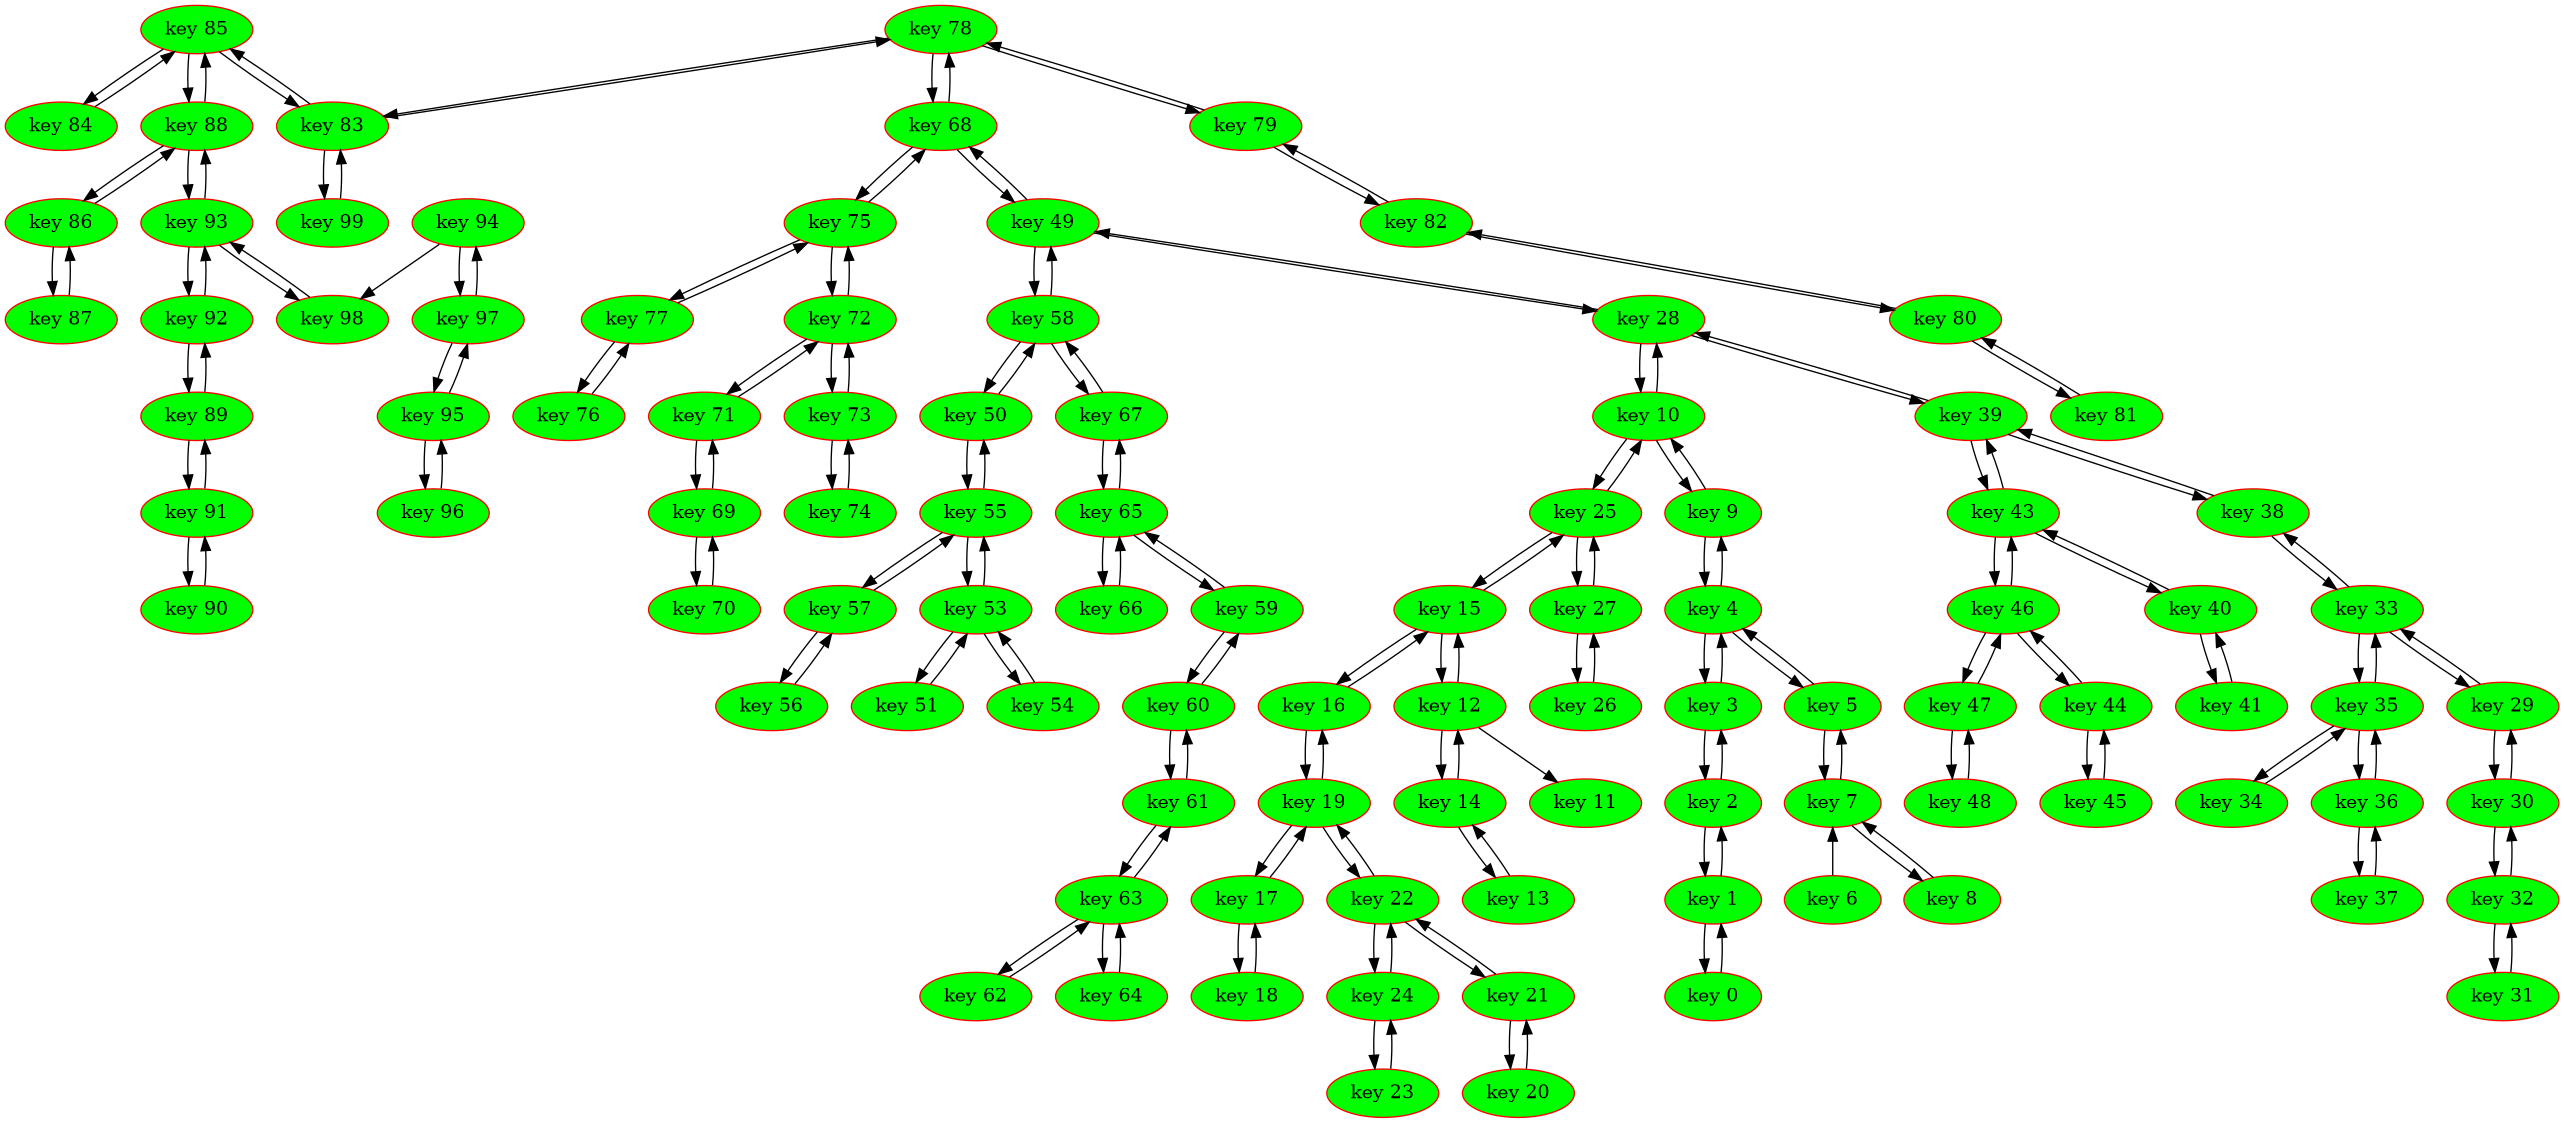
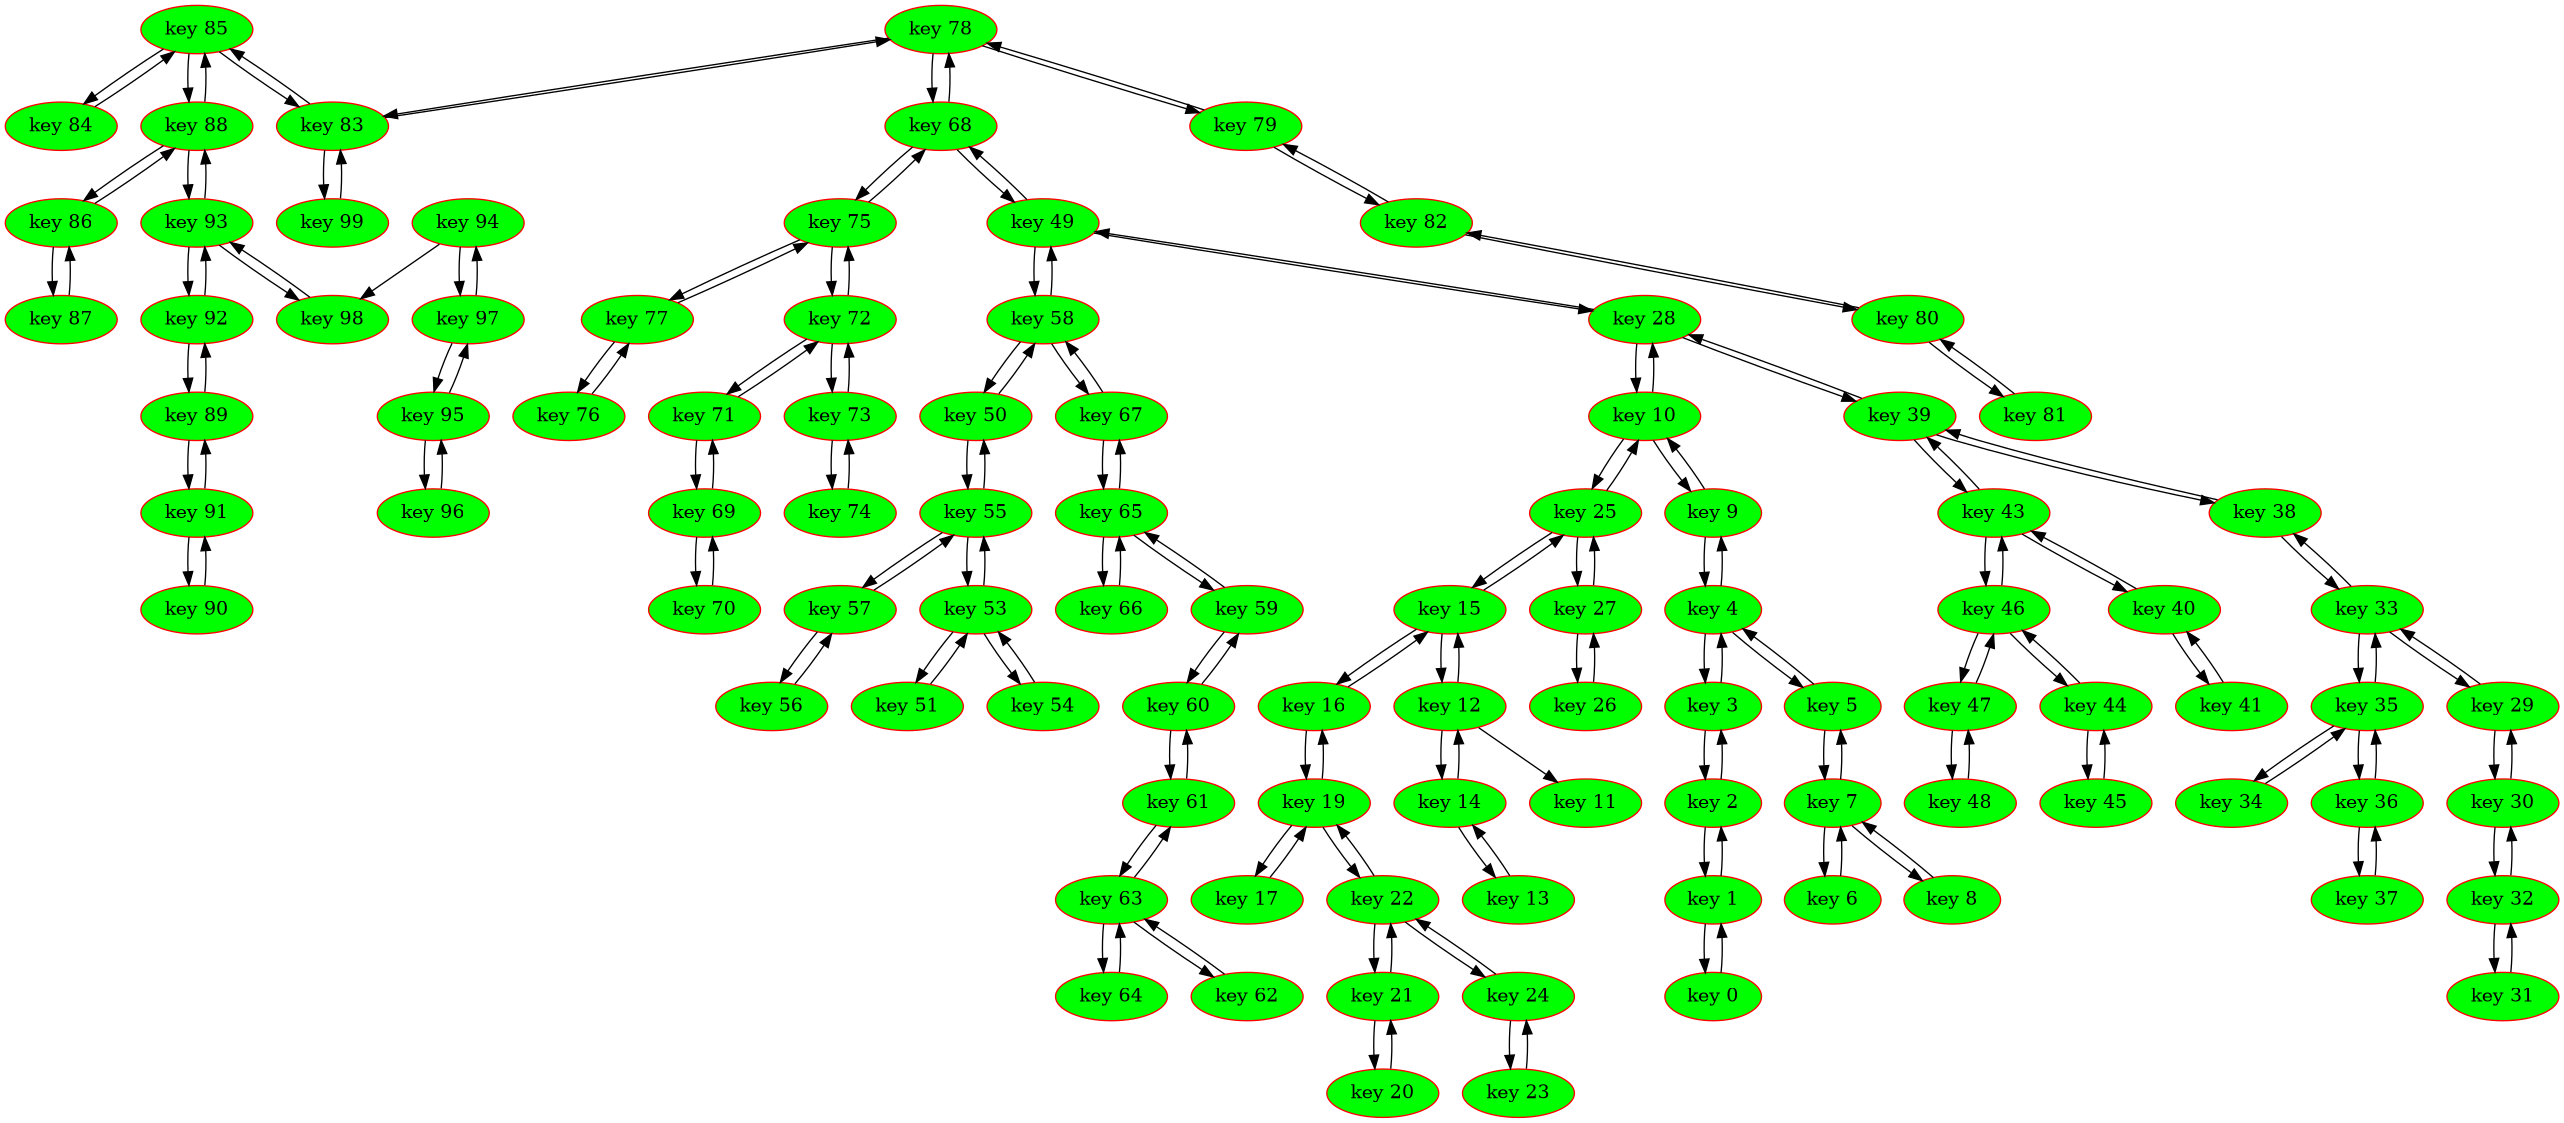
none -> (1824, 845)
(1247, 997) -> none
